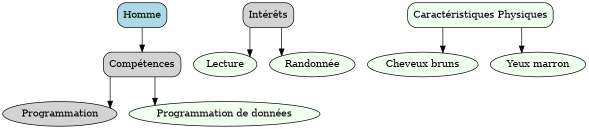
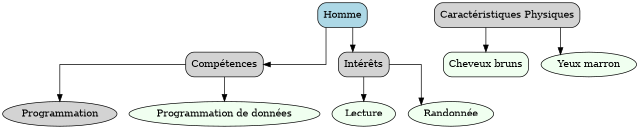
(480, 15) -> (507, 15)
none -> (353, 36)
(423, 64) -> (486, 64)
